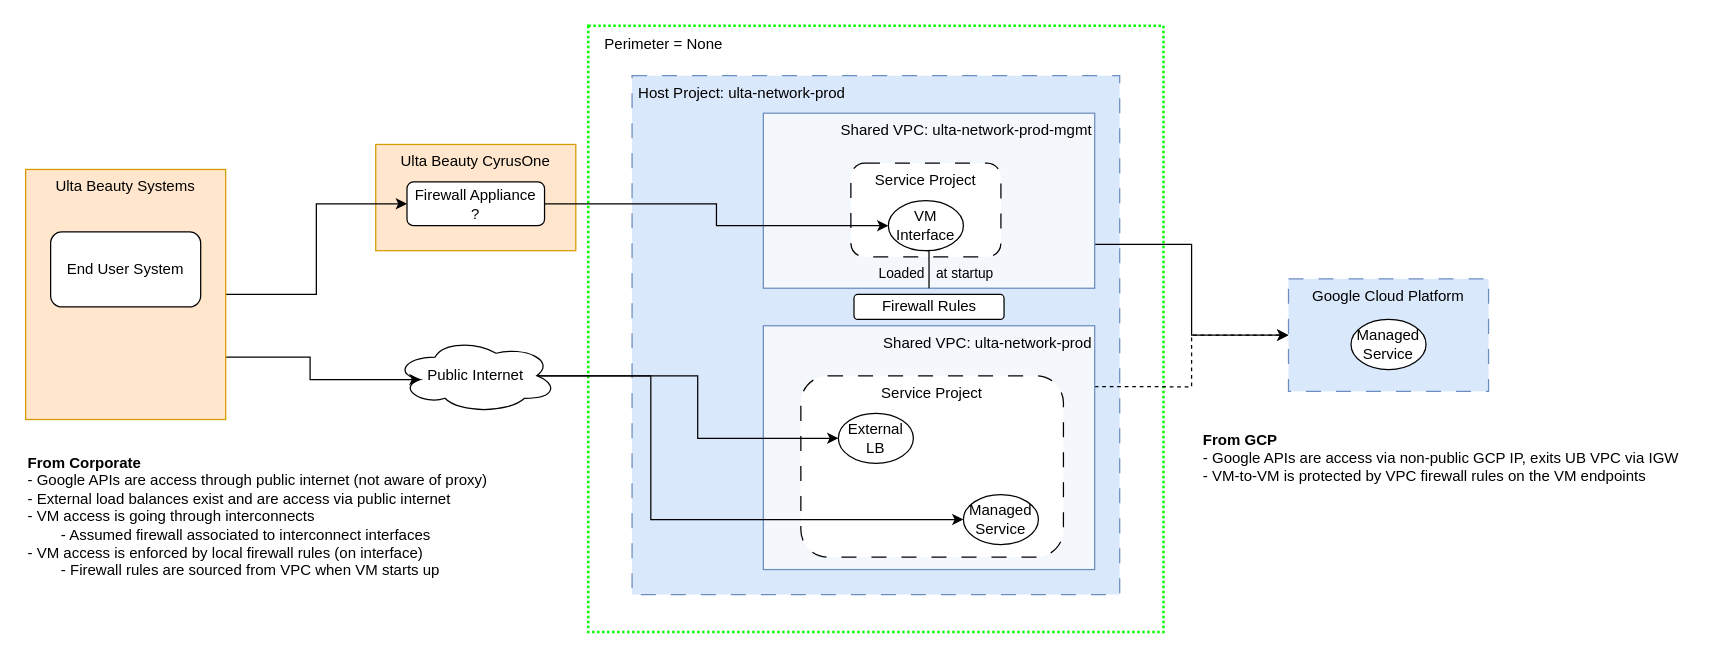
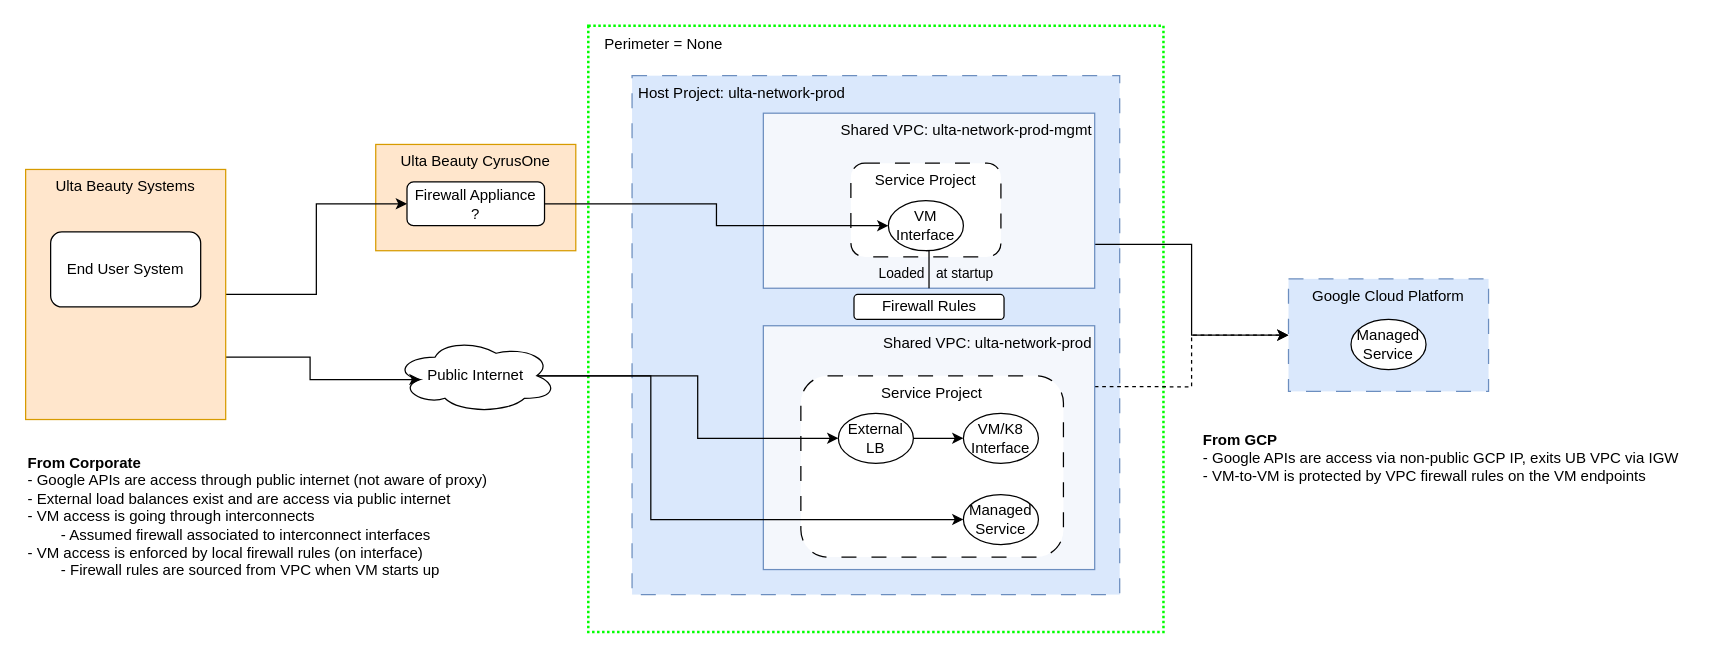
none -> (934, 438)
none -> (1001, 438)
